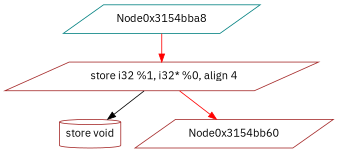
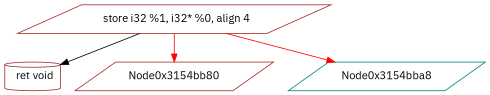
(162, 44) -> (277, 47)
(90, 134) -> (33, 76)
(234, 134) -> (174, 76)
